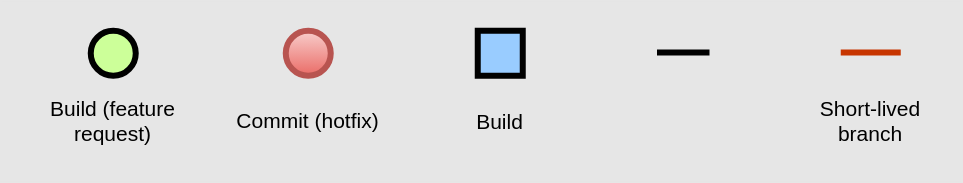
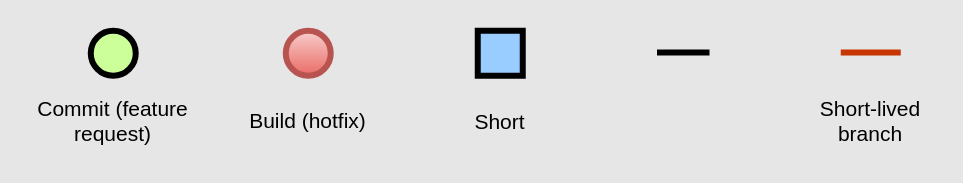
(113, 121) -> (113, 121)
(308, 121) -> (308, 121)
(500, 121) -> (500, 121)
